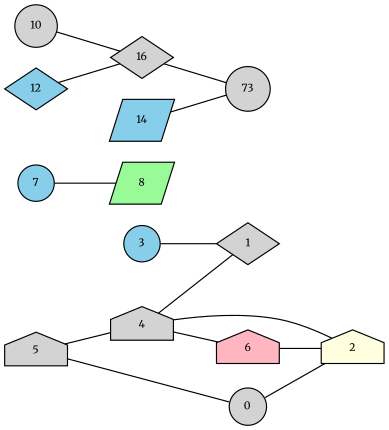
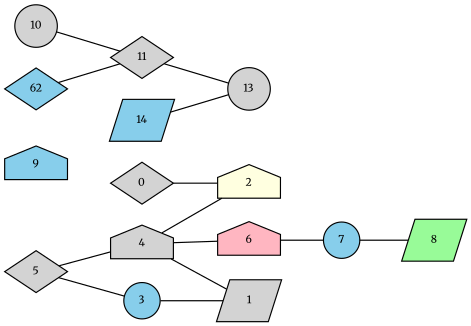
(142, 57) -> (142, 57)
(36, 89) -> (36, 89)
(248, 89) -> (249, 89)
none -> (36, 165)
(248, 244) -> (249, 301)
(300, 348) -> (302, 240)
(36, 351) -> (36, 272)
(148, 380) -> (91, 287)
(248, 407) -> (142, 183)
